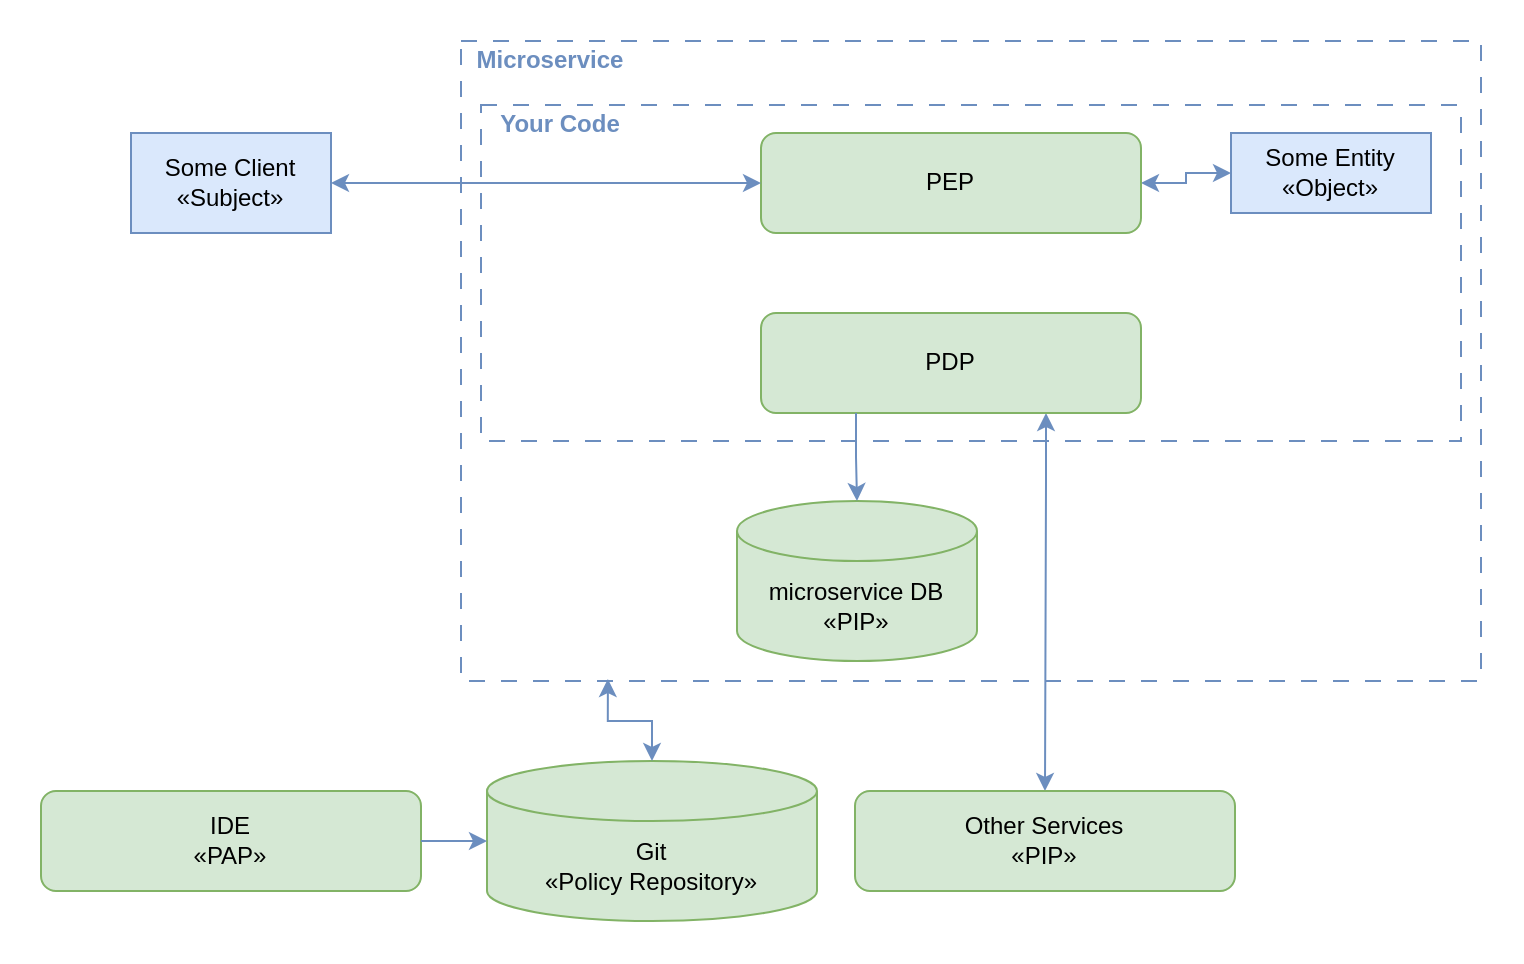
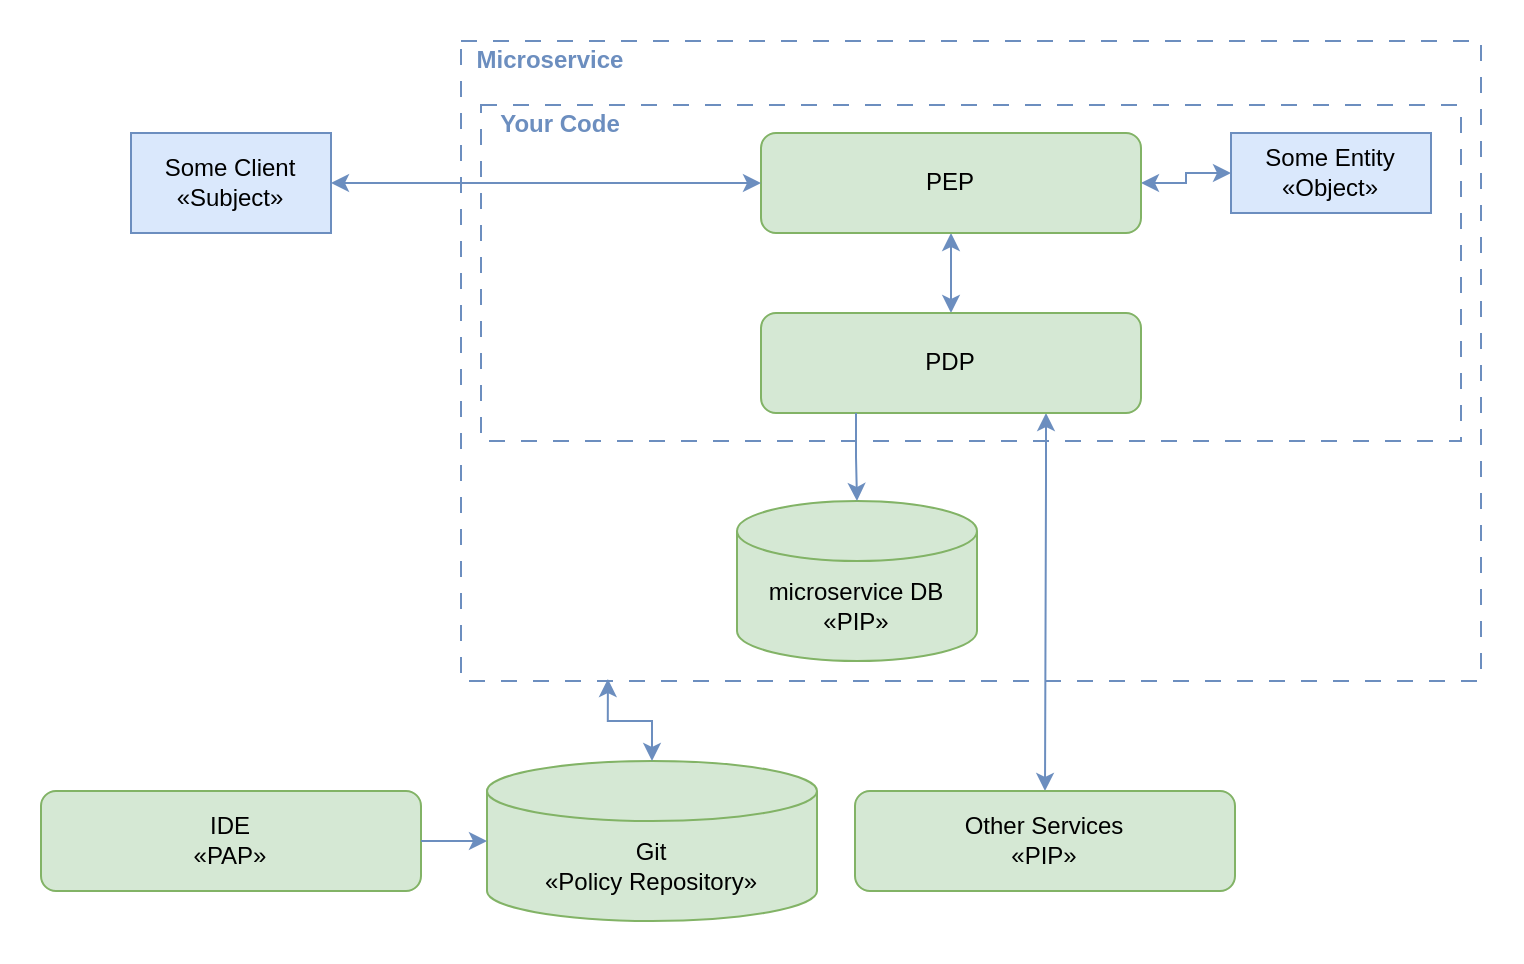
none -> (951, 273)
